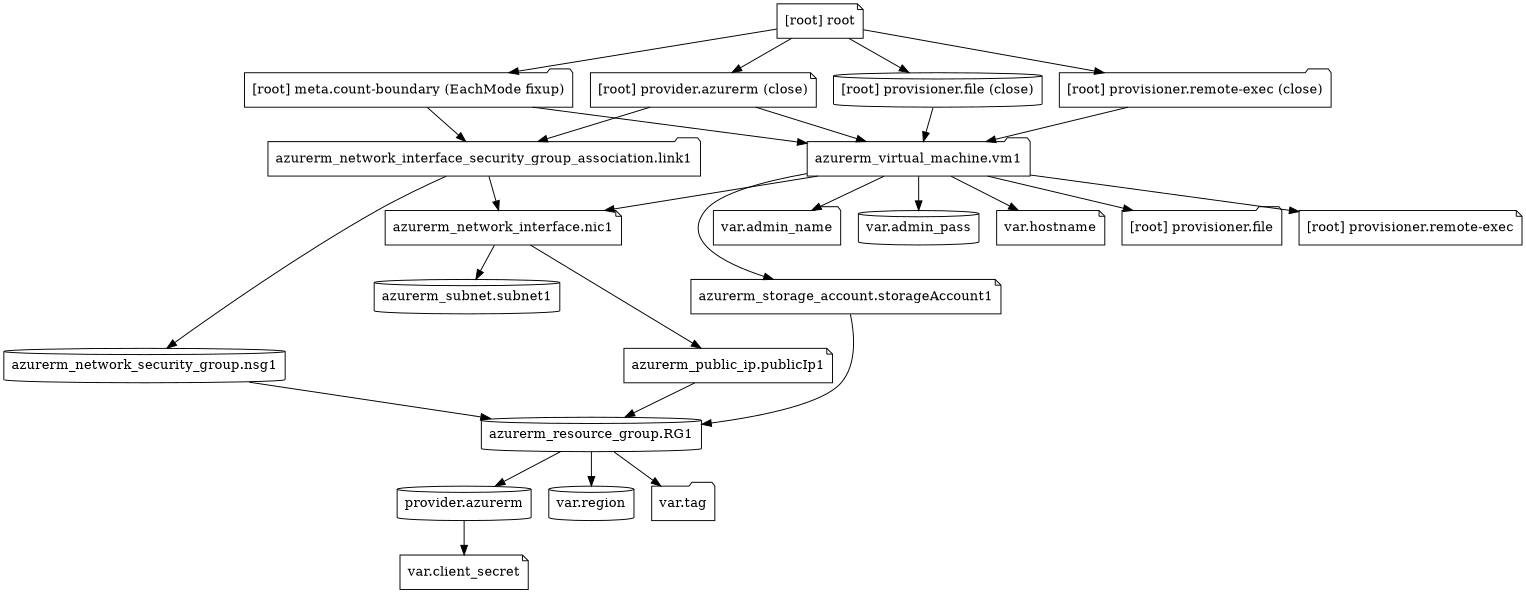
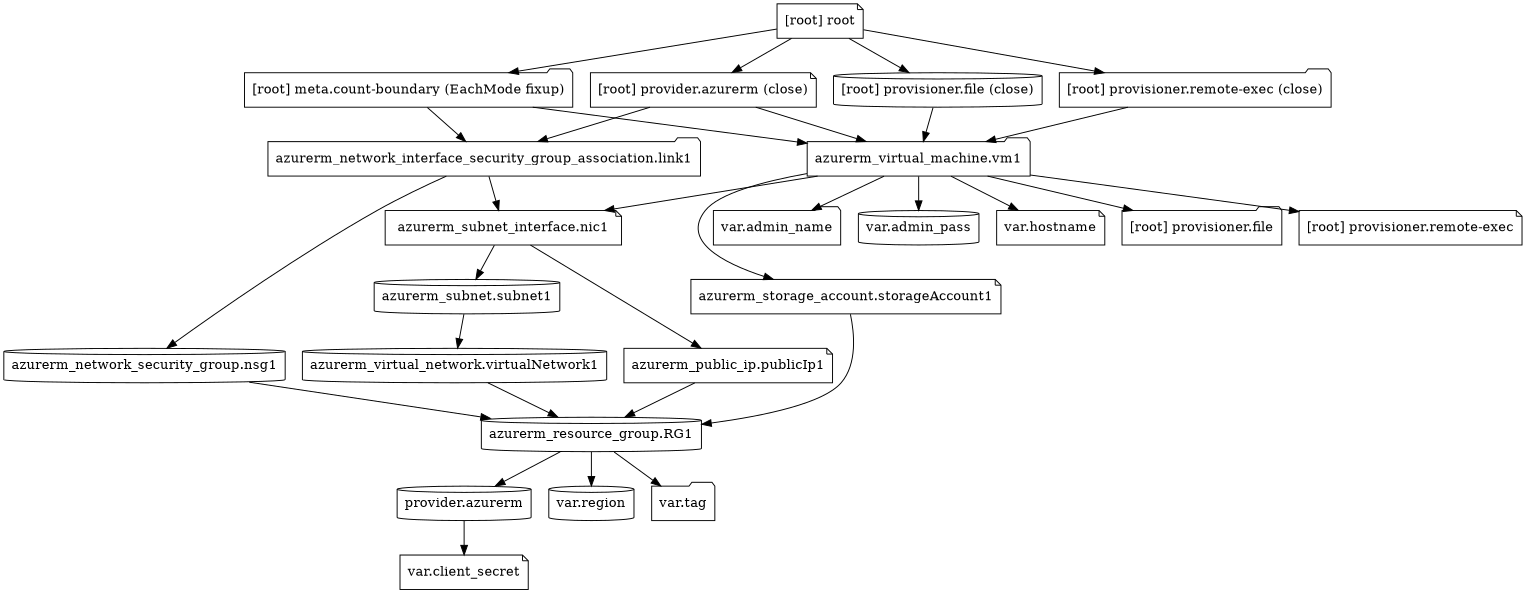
(503, 228) -> (503, 228)
none -> (455, 366)
